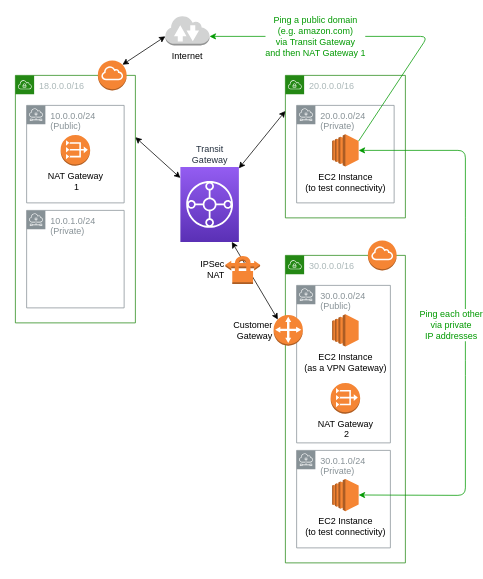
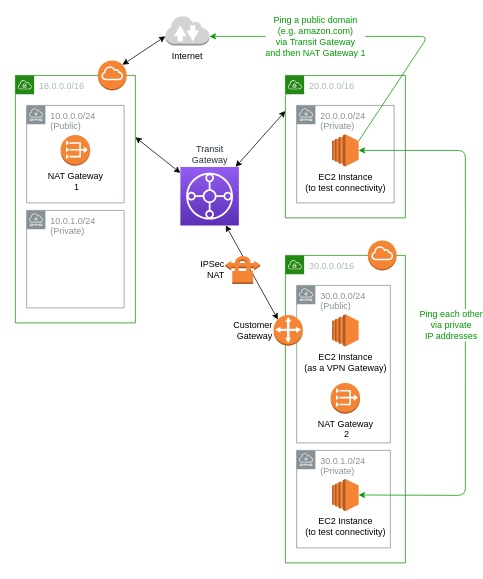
(210, 204) -> (210, 196)
